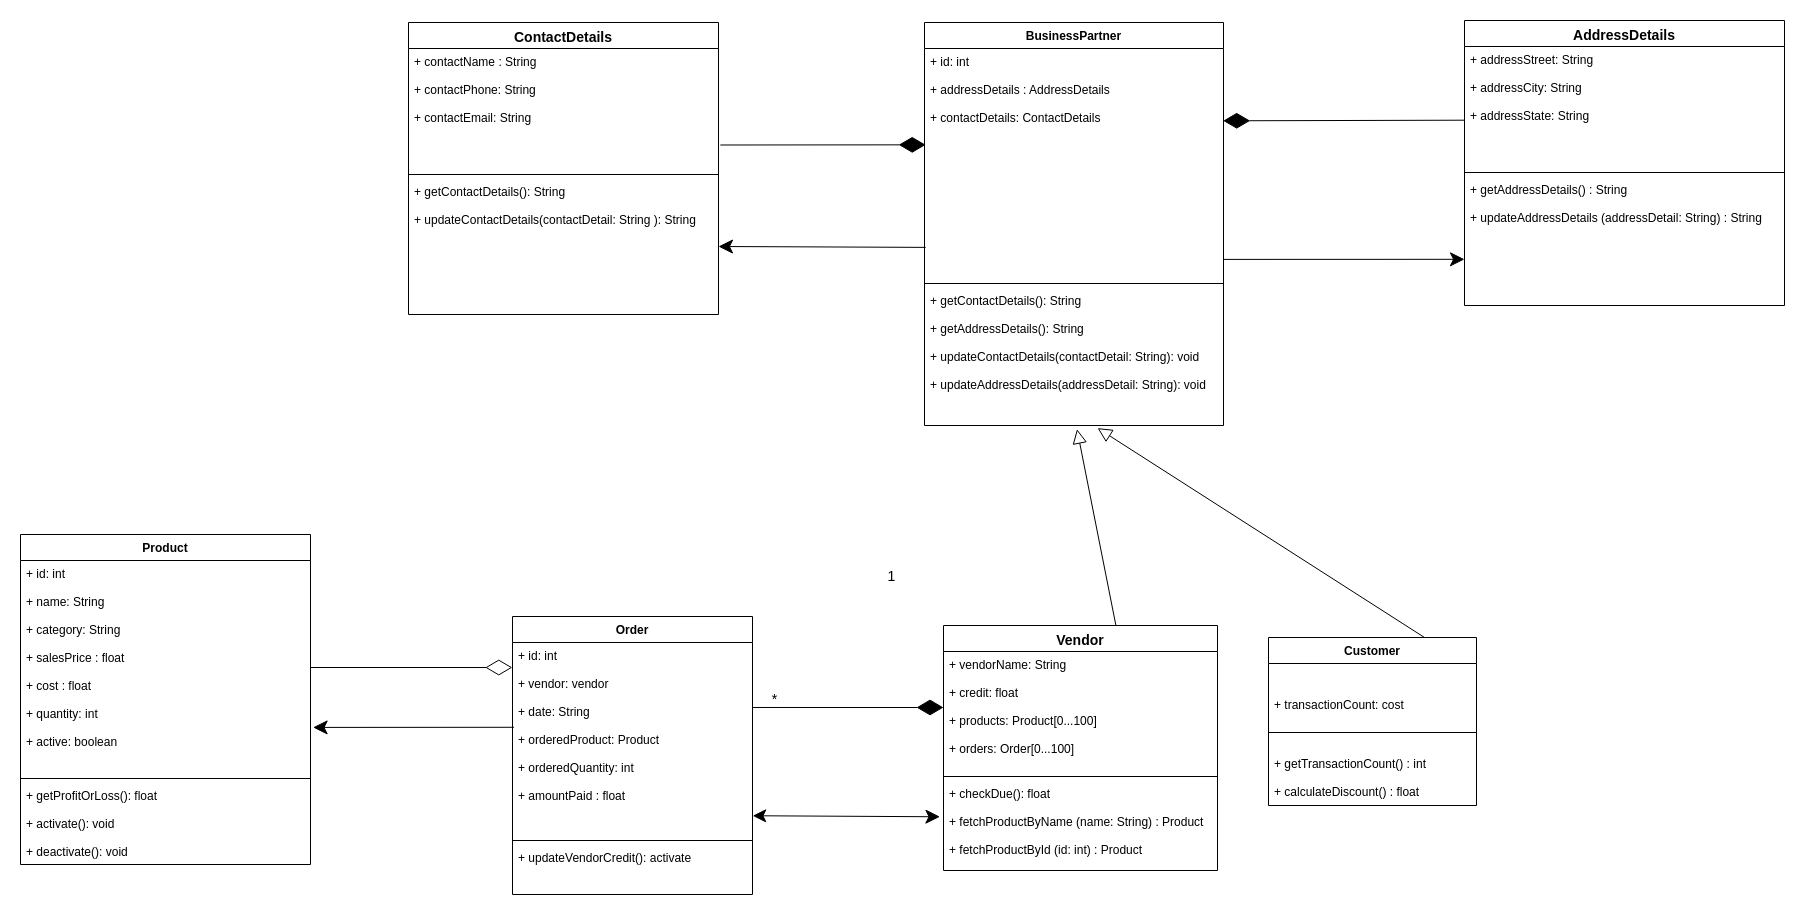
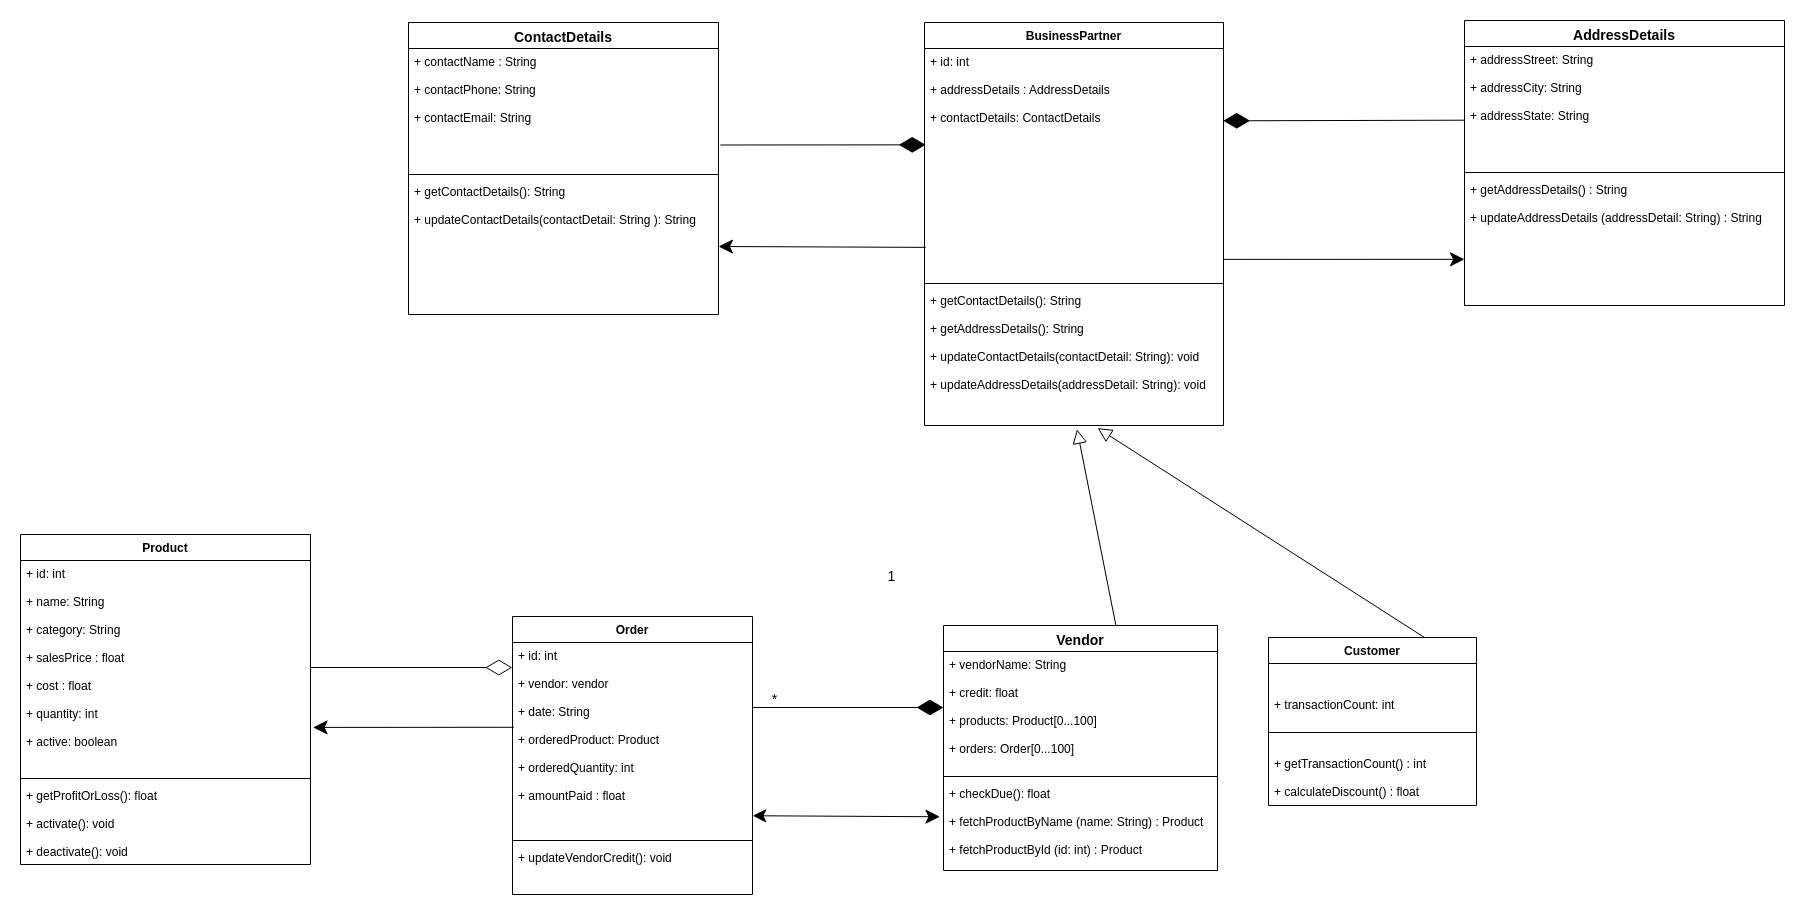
(1348, 705) -> (1343, 705)
(618, 858) -> (604, 858)
